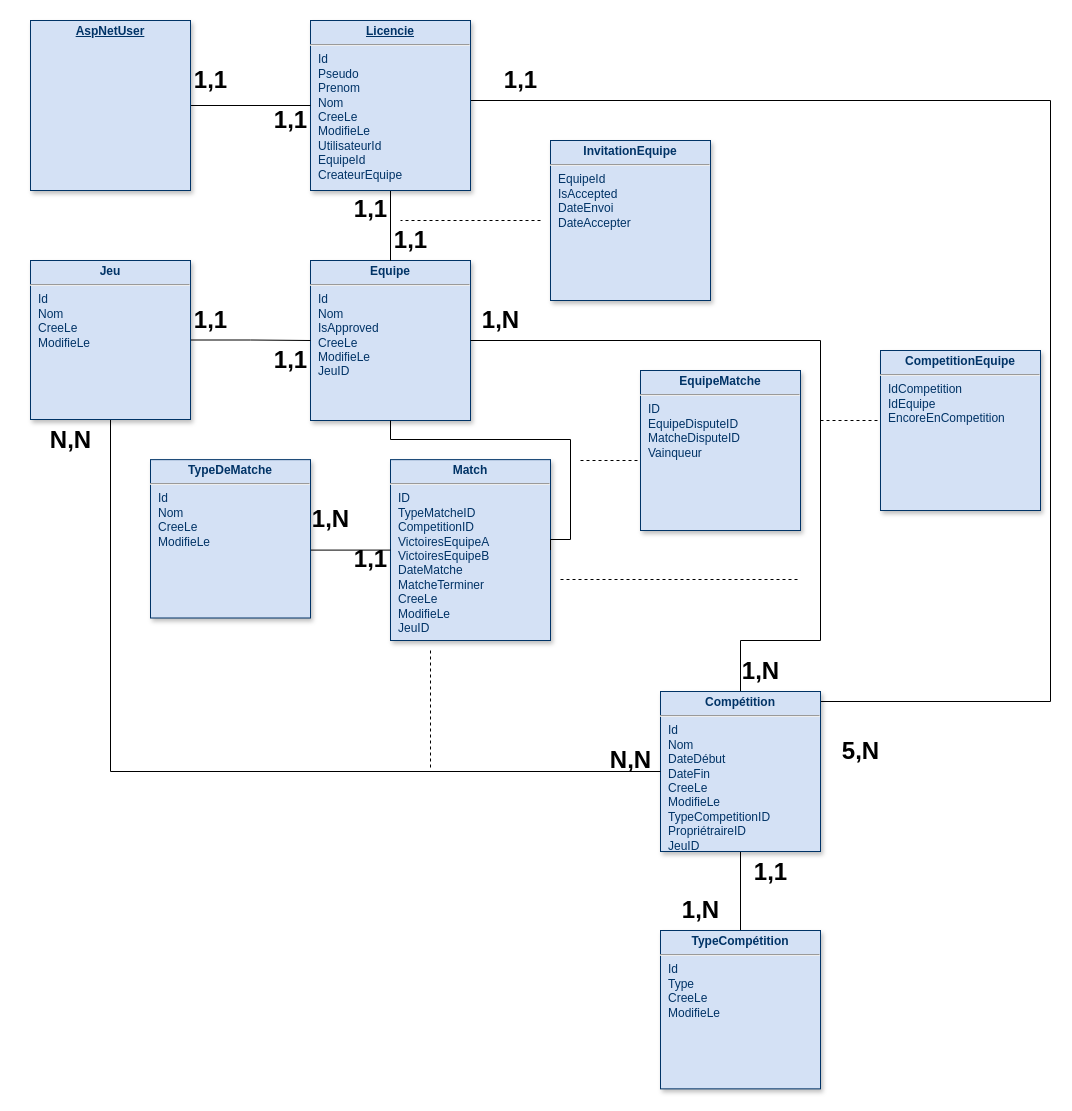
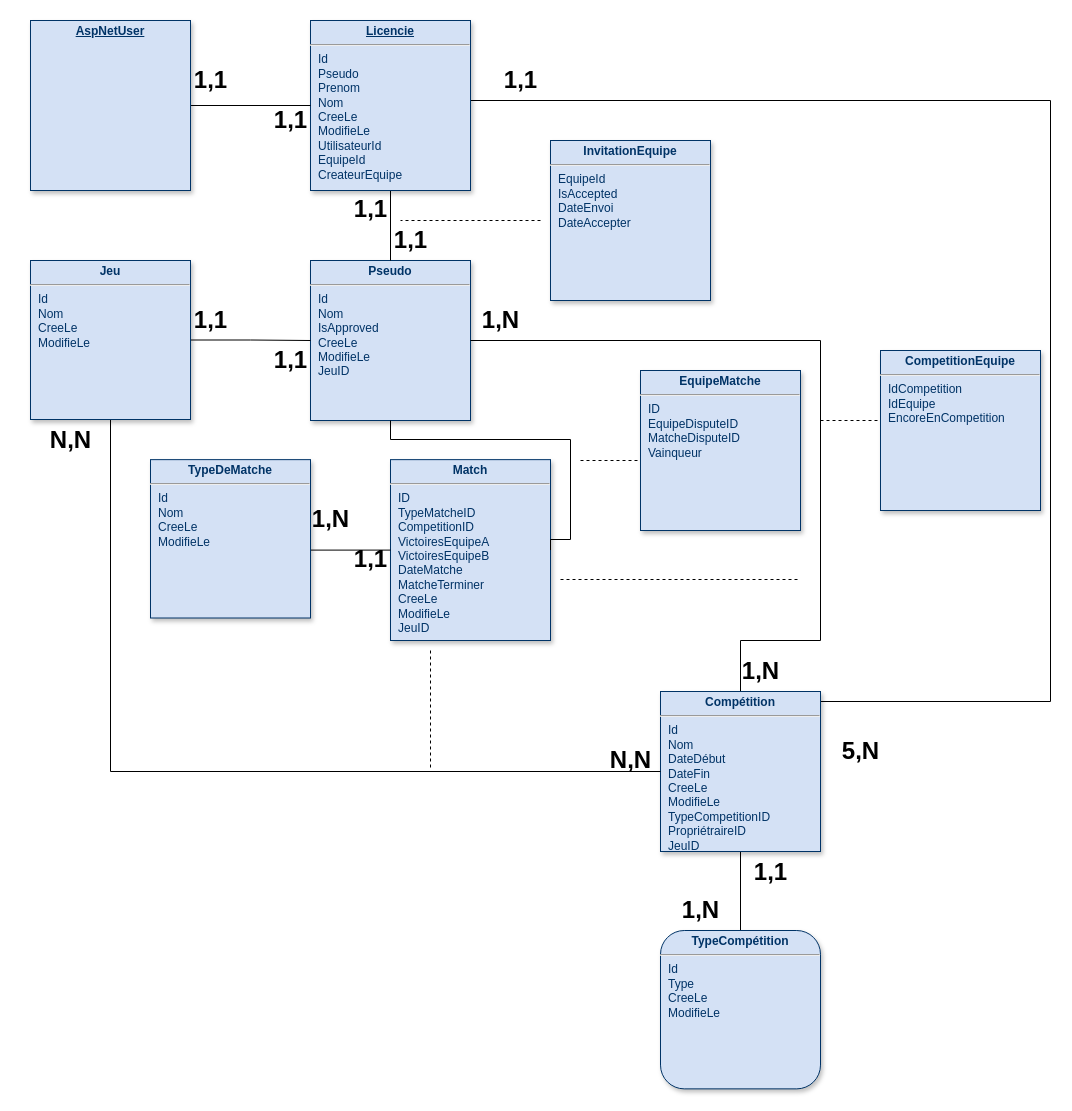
(344, 311) -> (344, 311)
(741, 1010) -> (741, 1010)
